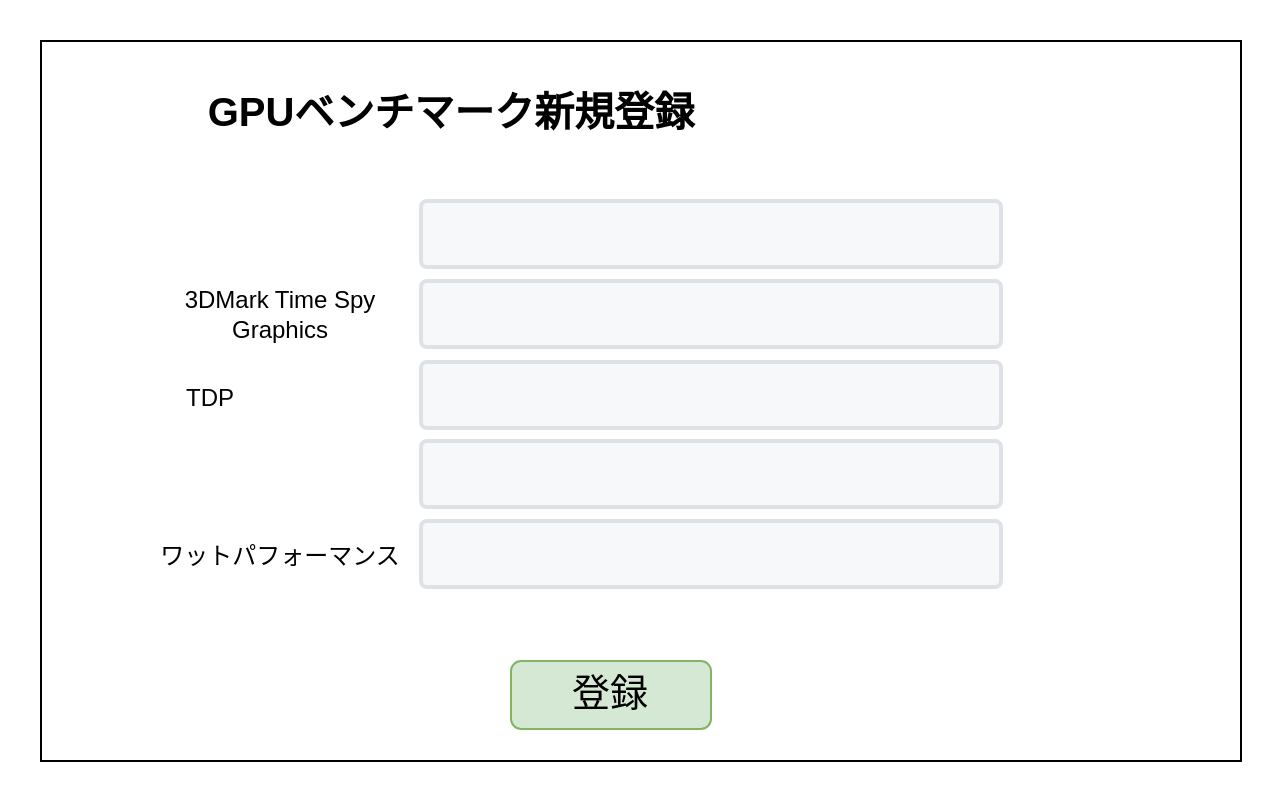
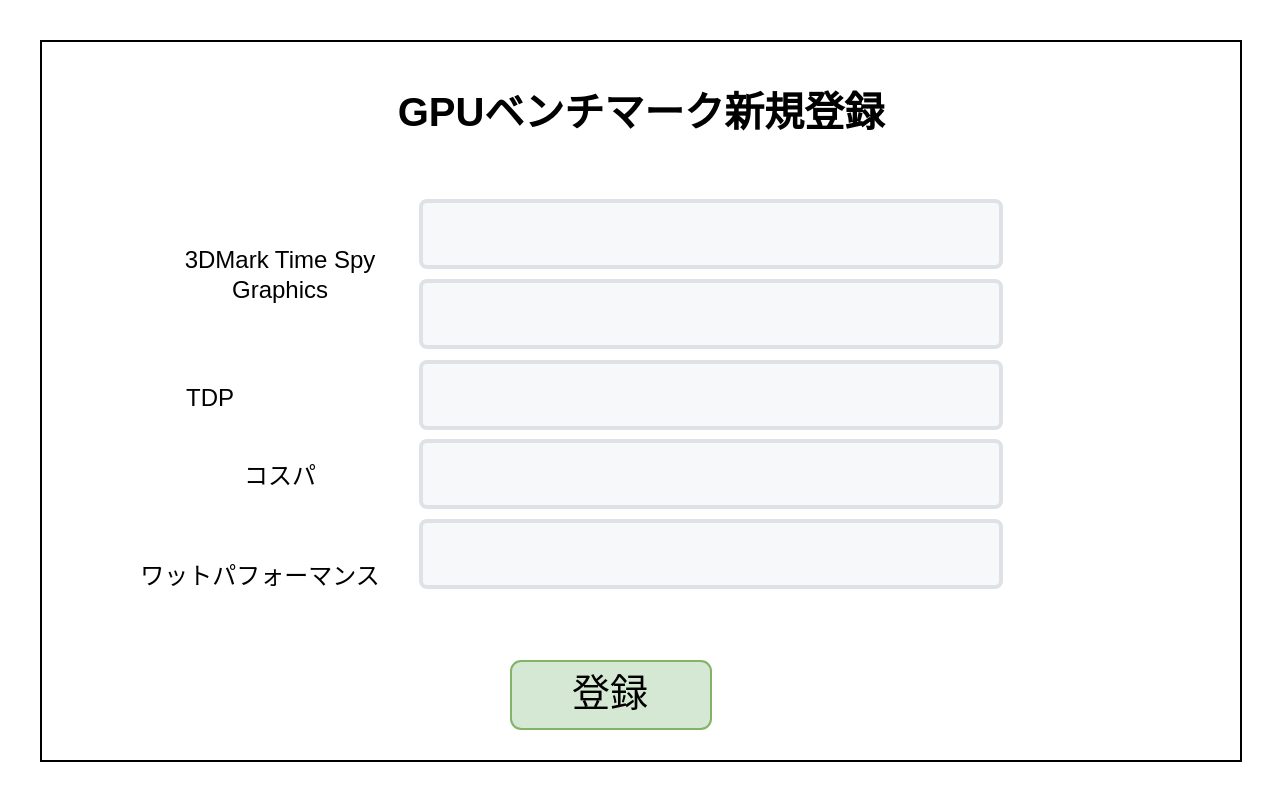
(451, 111) -> (641, 111)
(281, 314) -> (281, 274)
none -> (281, 477)
(281, 557) -> (261, 577)
